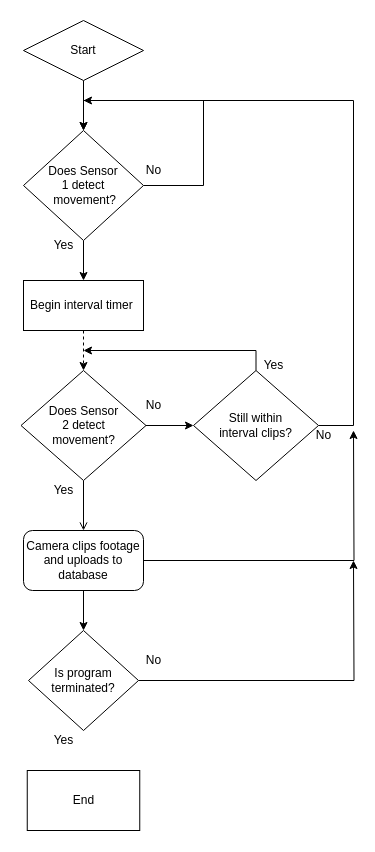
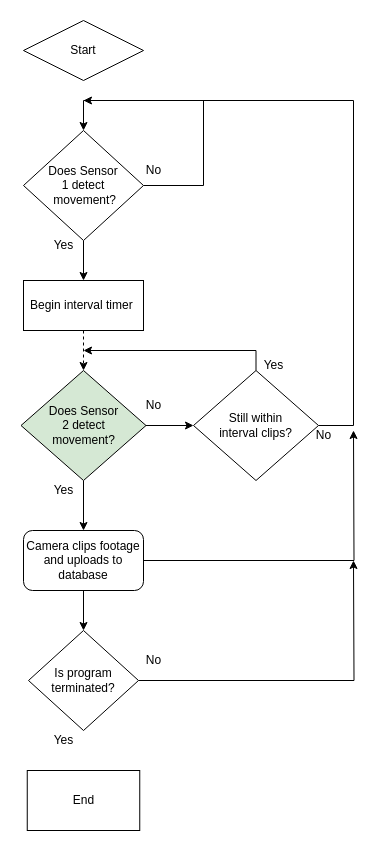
(84, 89) -> none
(84, 426) -> (84, 426)
(84, 523) -> (84, 522)
